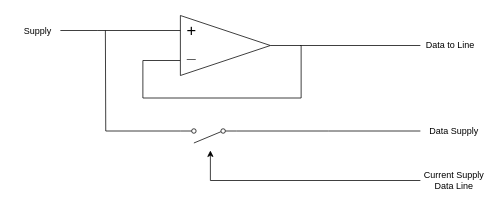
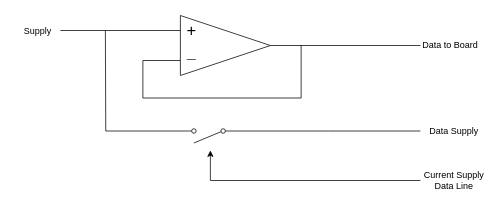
(450, 45) -> (450, 45)
